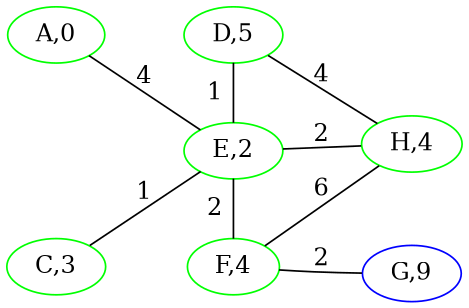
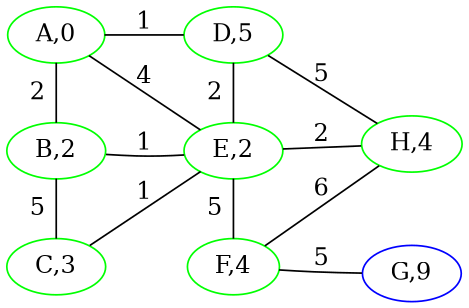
none -> (144, 35)
(322, 75) -> (322, 75)
(216, 93) -> (216, 93)
none -> (56, 151)
(216, 209) -> (216, 209)
(322, 259) -> (322, 259)
